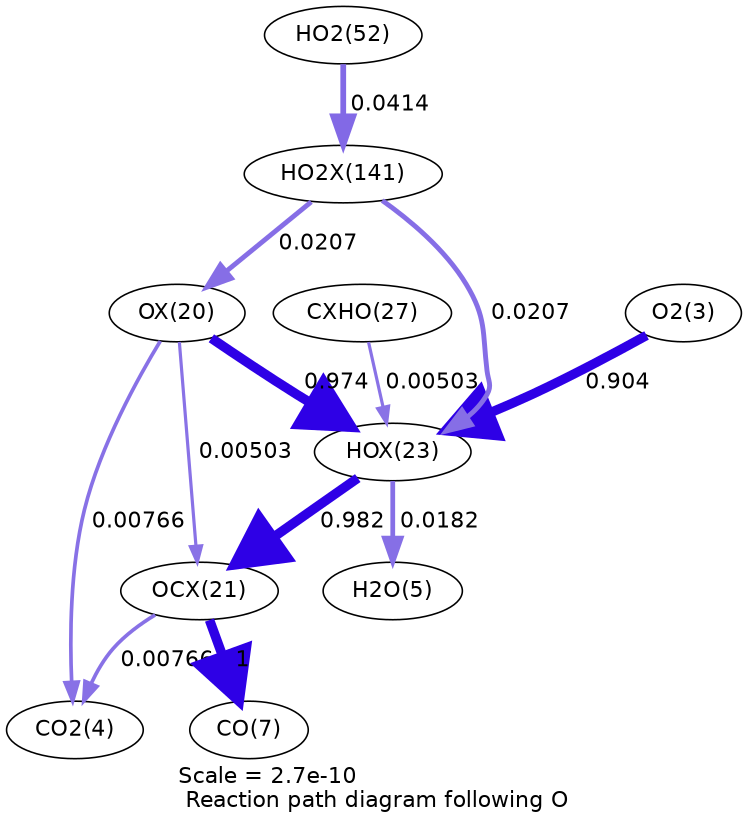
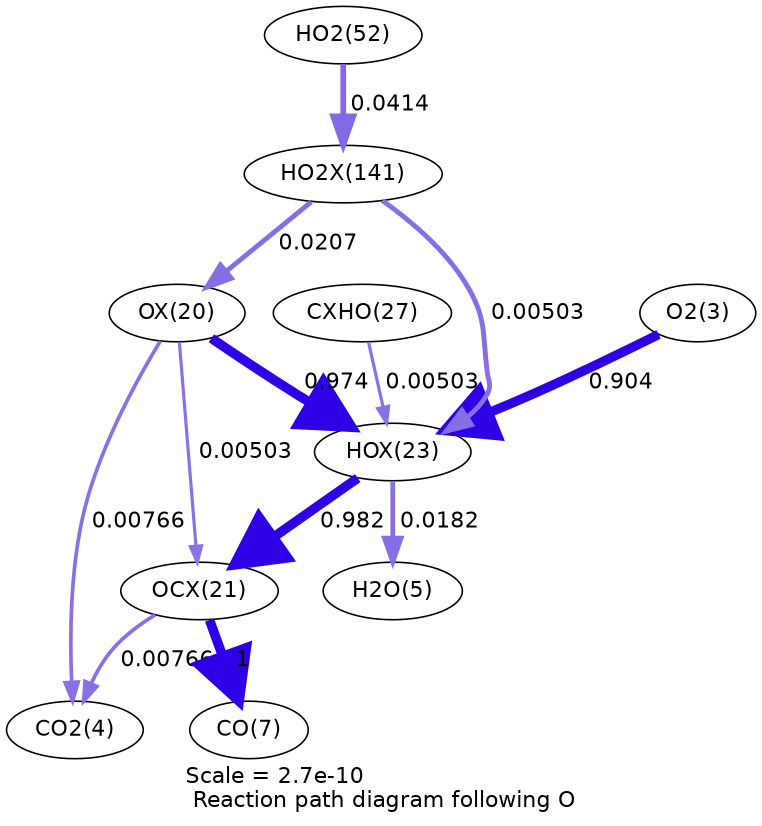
(528, 313) -> (535, 313)
